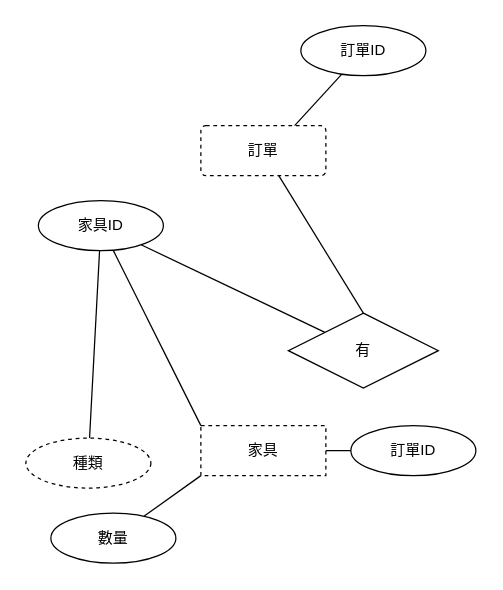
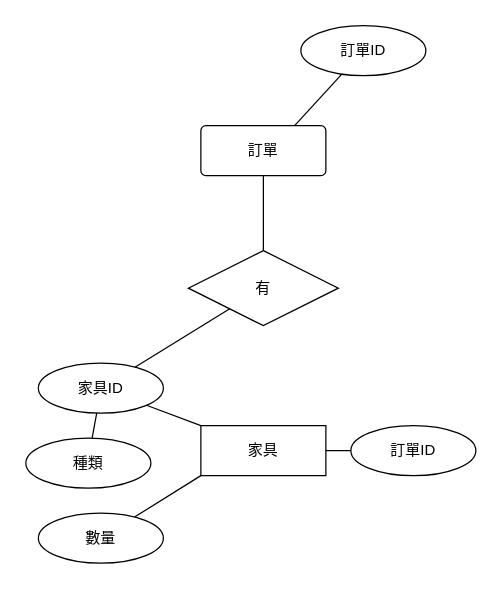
(263, 151) -> (263, 151)
(101, 226) -> (101, 388)
(363, 351) -> (263, 288)
(263, 451) -> (263, 451)
(88, 463) -> (88, 463)
(113, 538) -> (101, 538)
